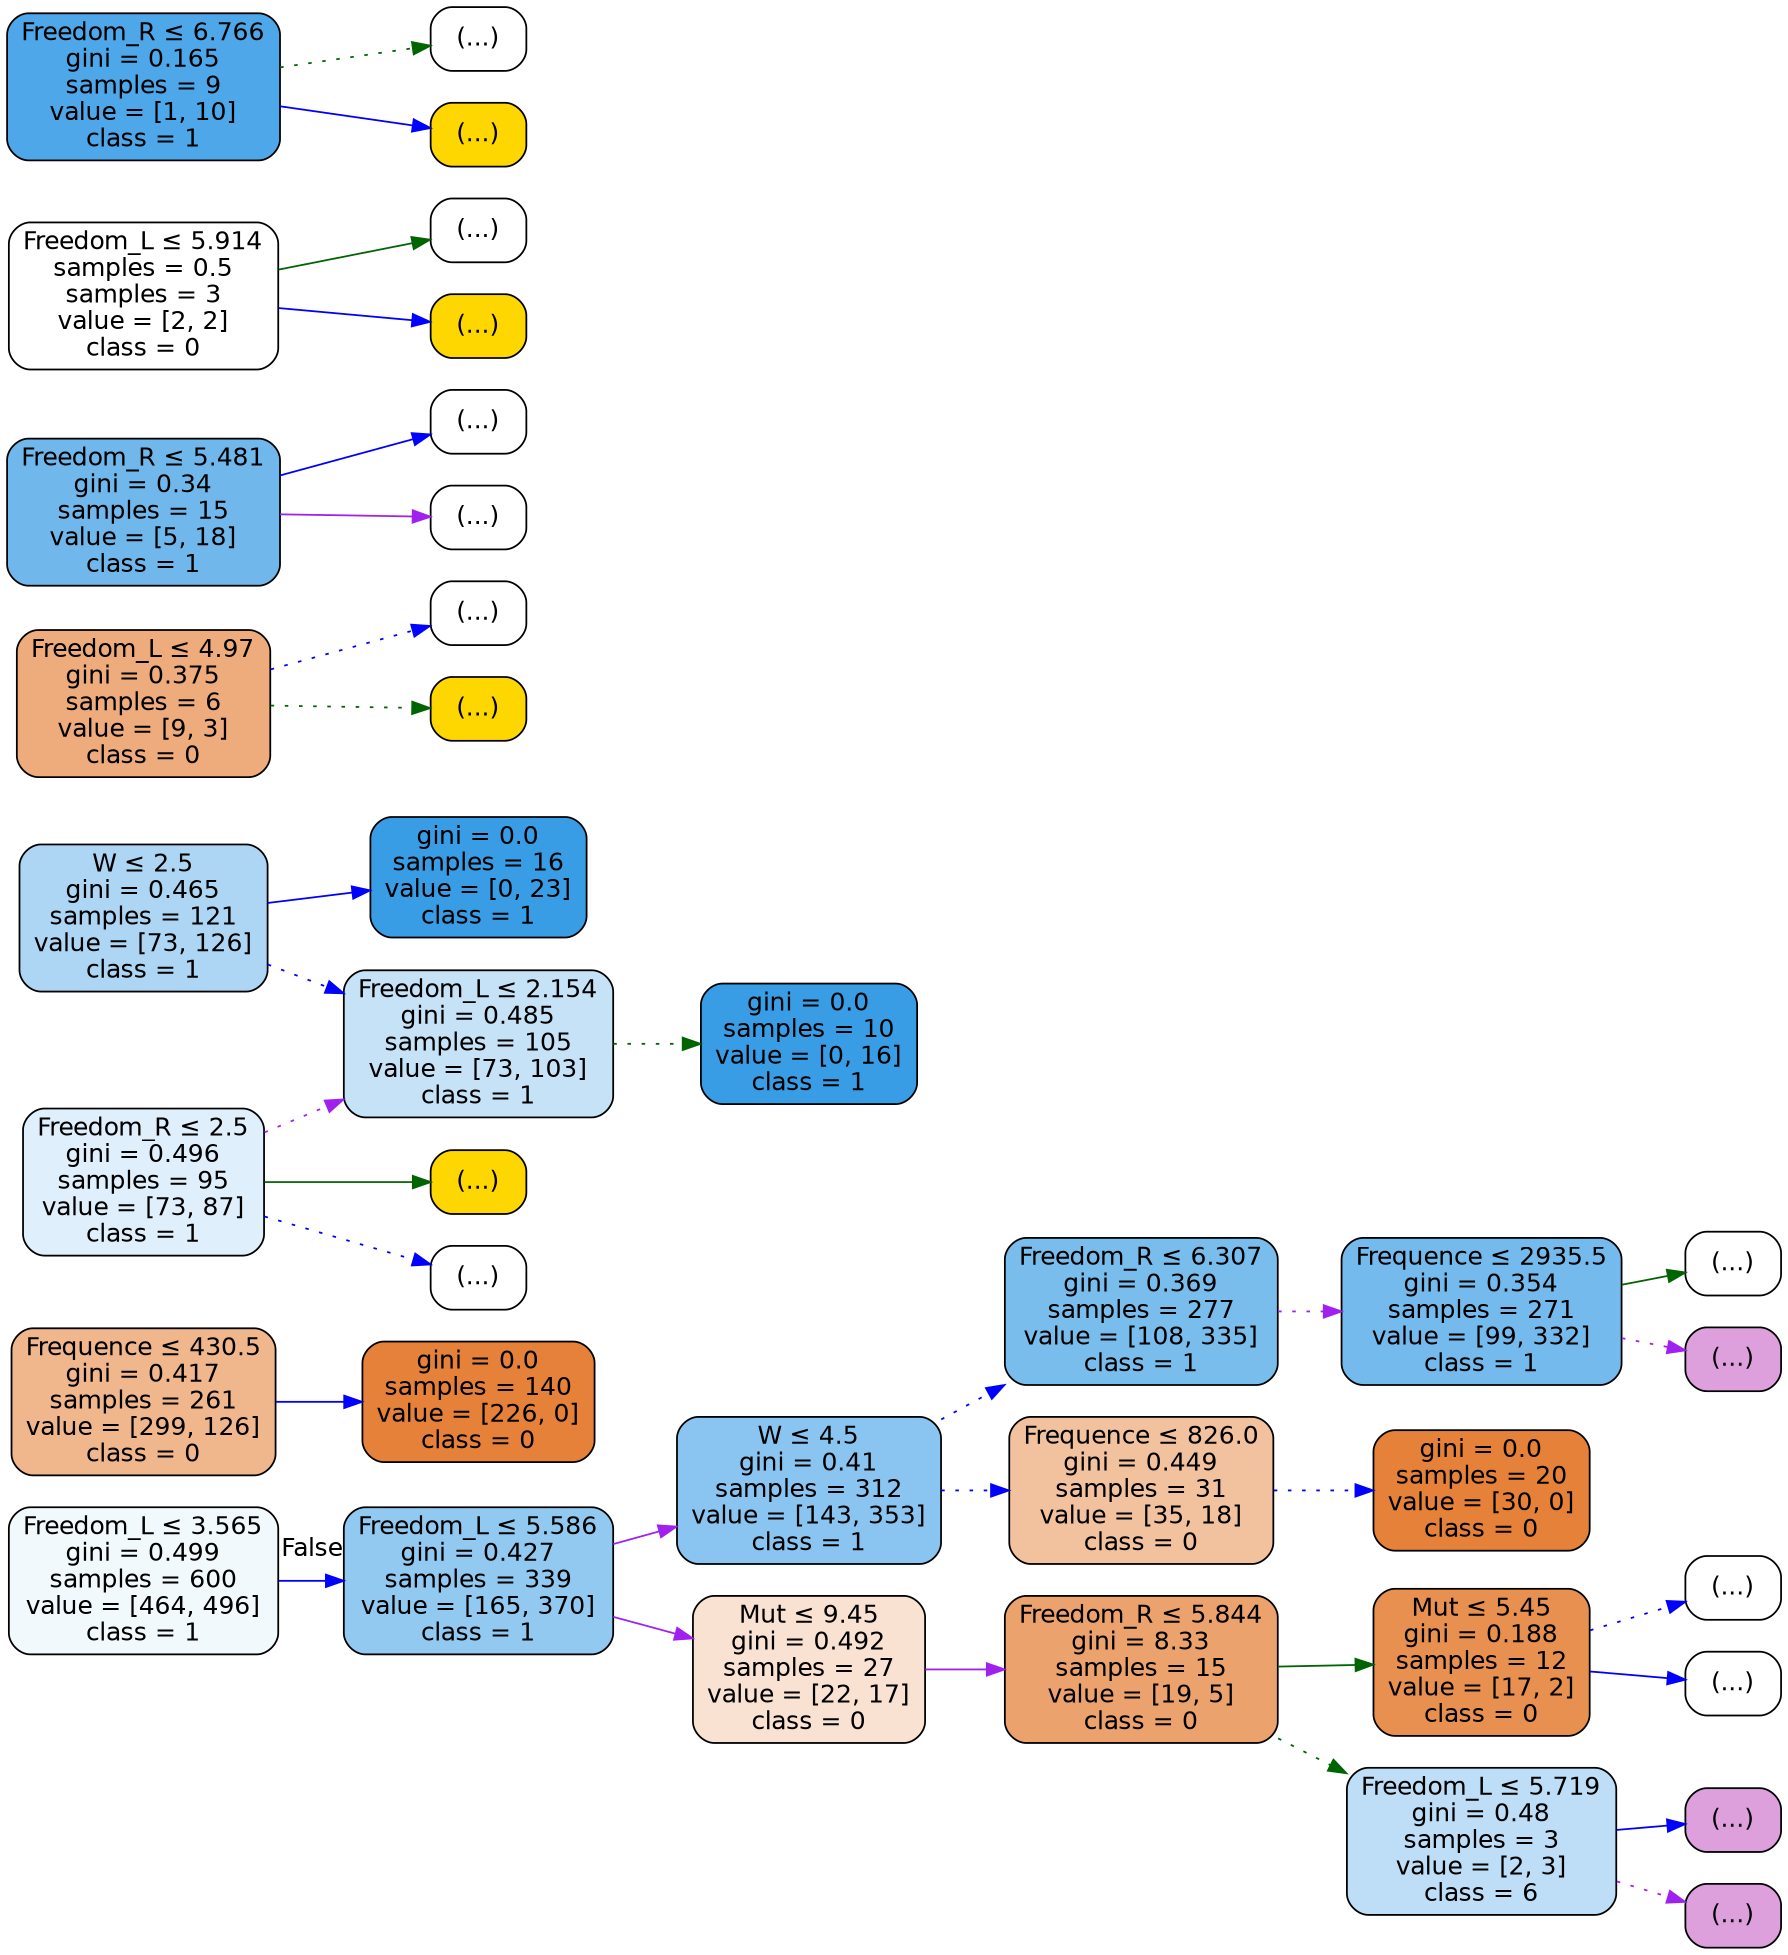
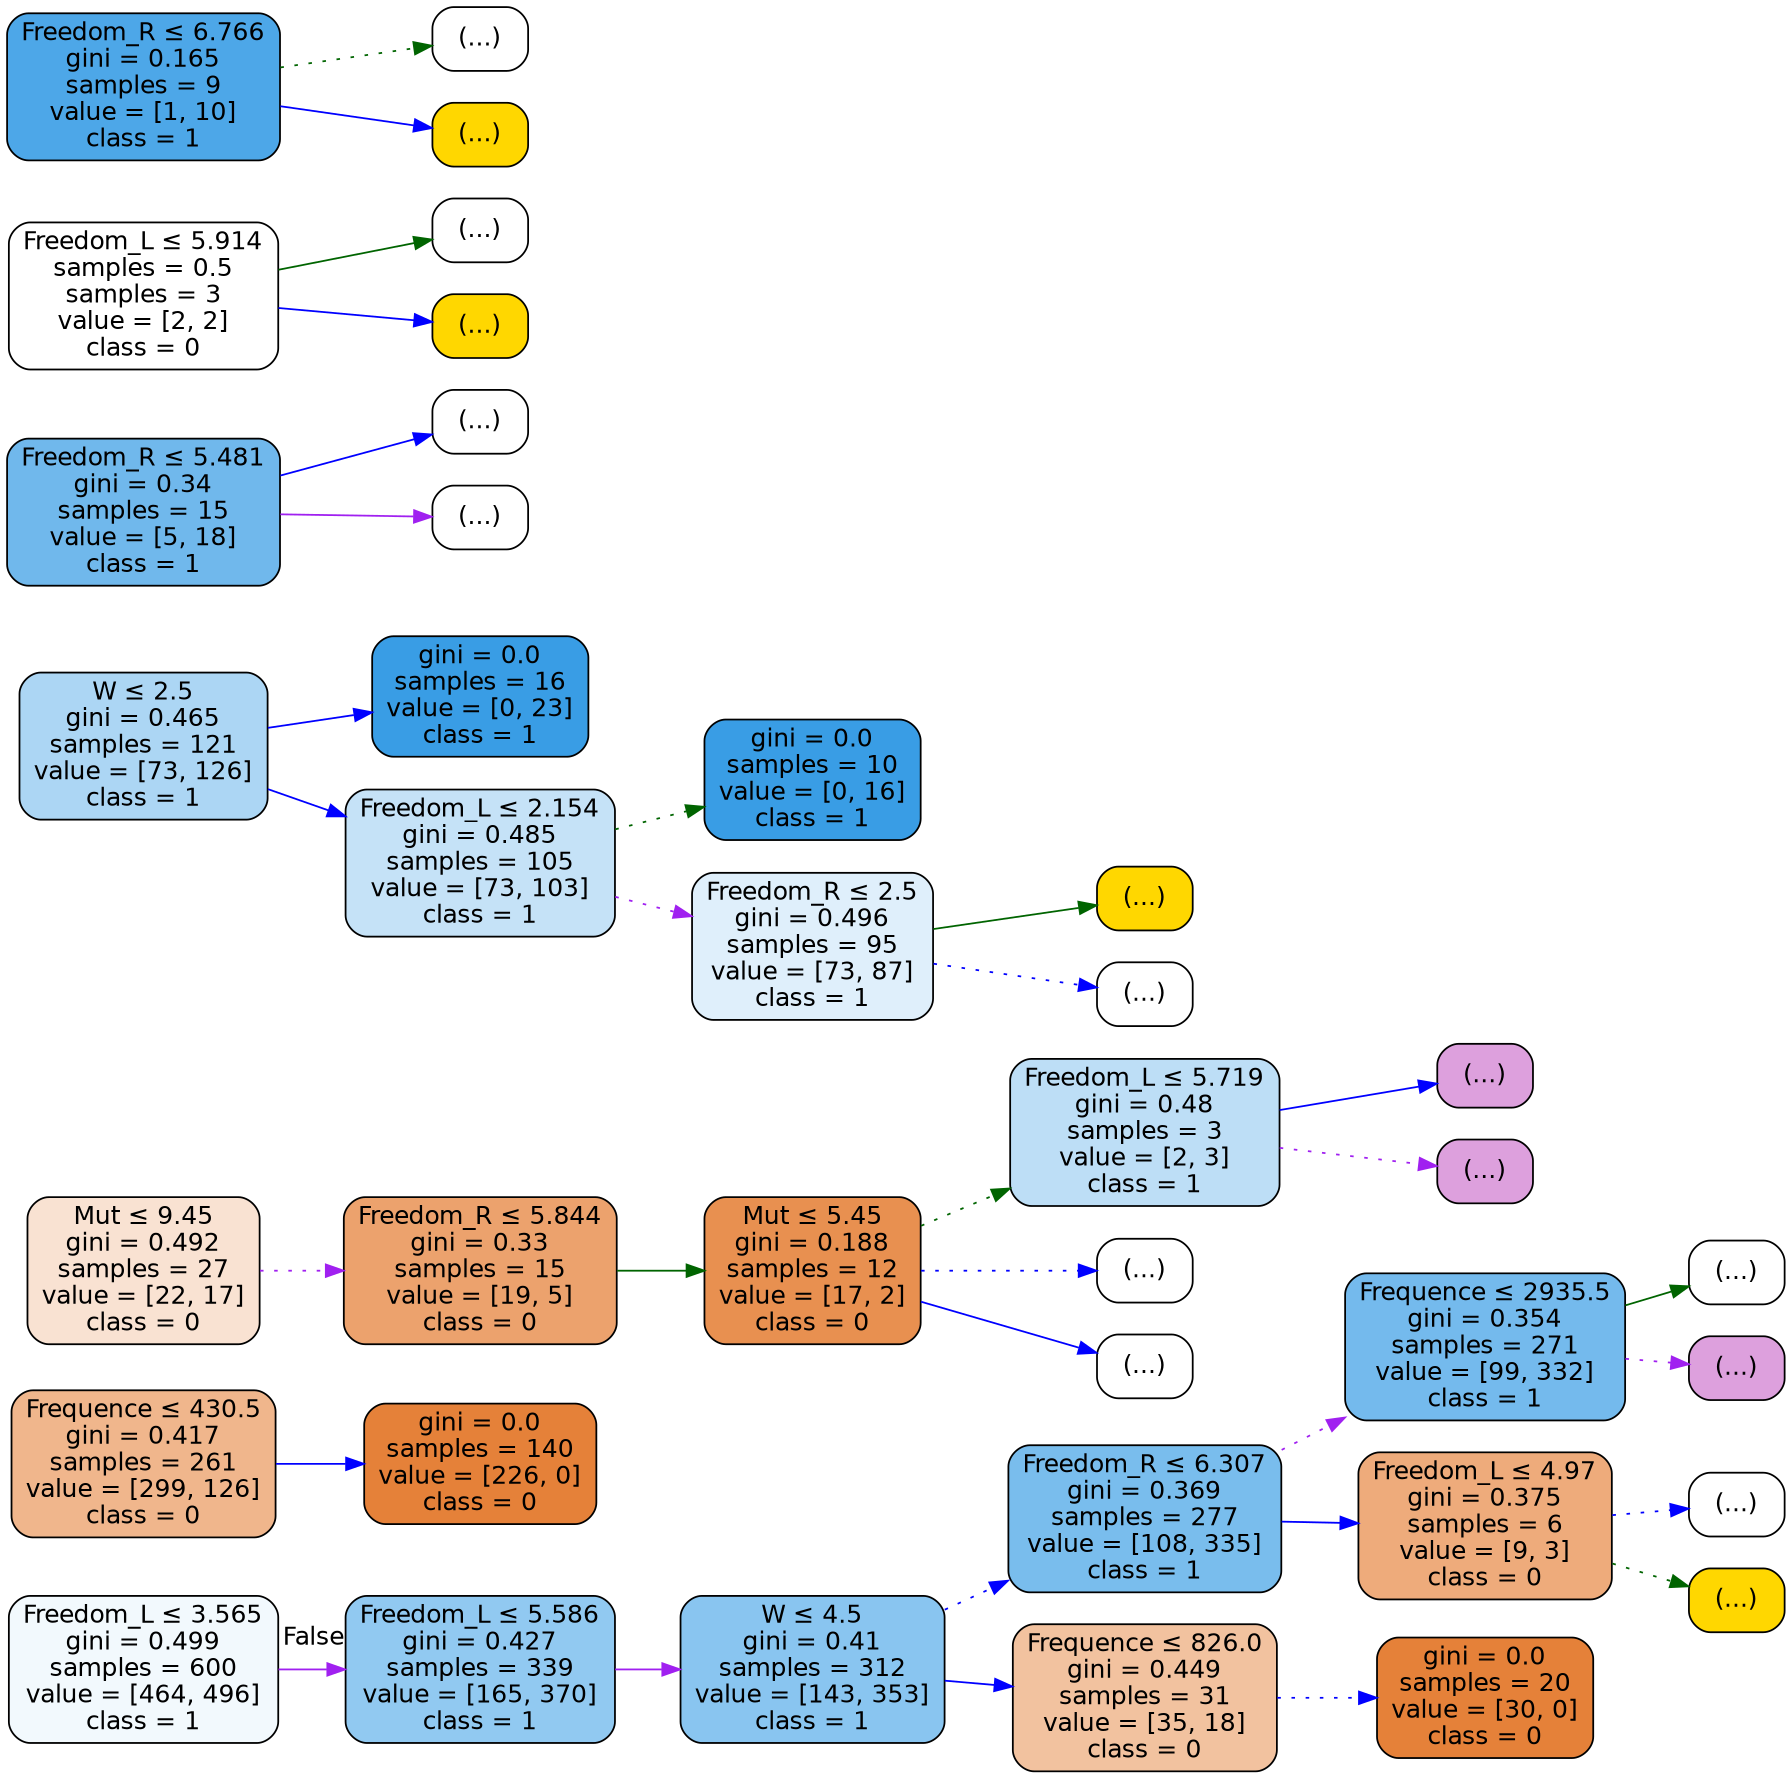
(297, 976) -> (298, 800)
(296, 1119) -> (645, 904)
(966, 1490) -> (970, 1683)
none -> (1311, 1522)
(302, 1581) -> (303, 1669)
(644, 1625) -> none
(1141, 1642) -> (480, 1243)
(956, 1669) -> (293, 1271)
(1304, 1752) -> (957, 1211)
(1482, 1894) -> (1145, 1185)
